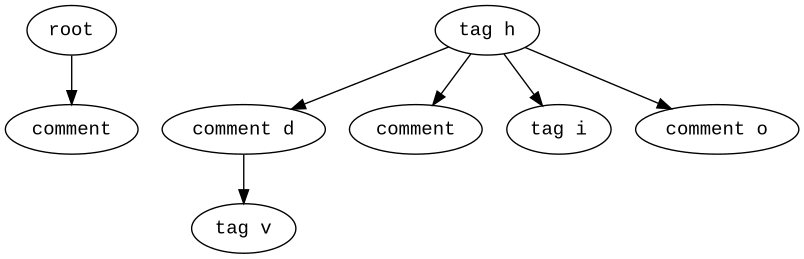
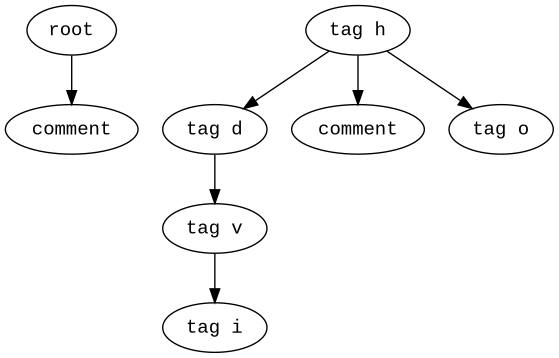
(519, 74) -> (215, 271)
(244, 129) -> (215, 129)
(717, 129) -> (501, 129)
